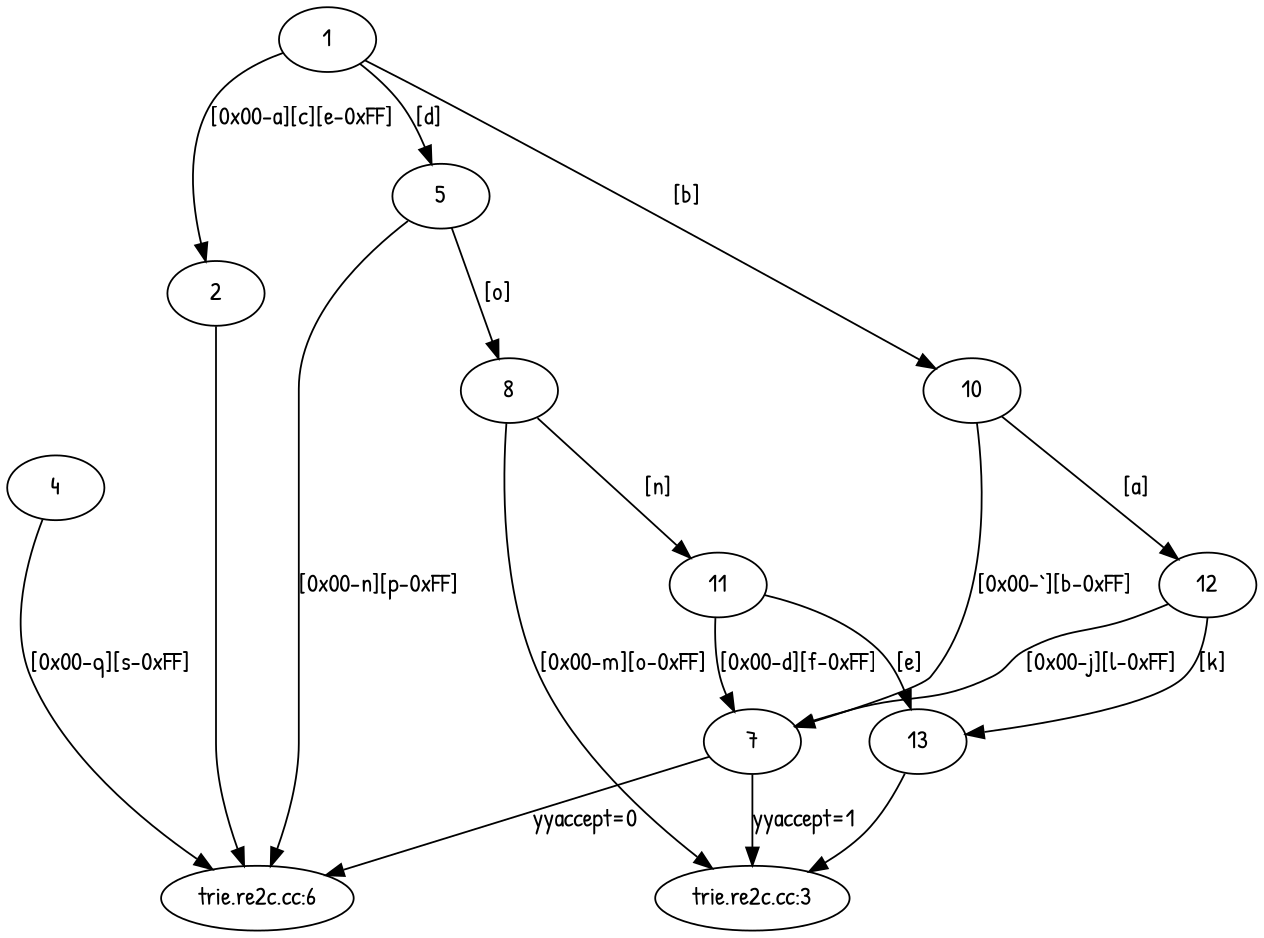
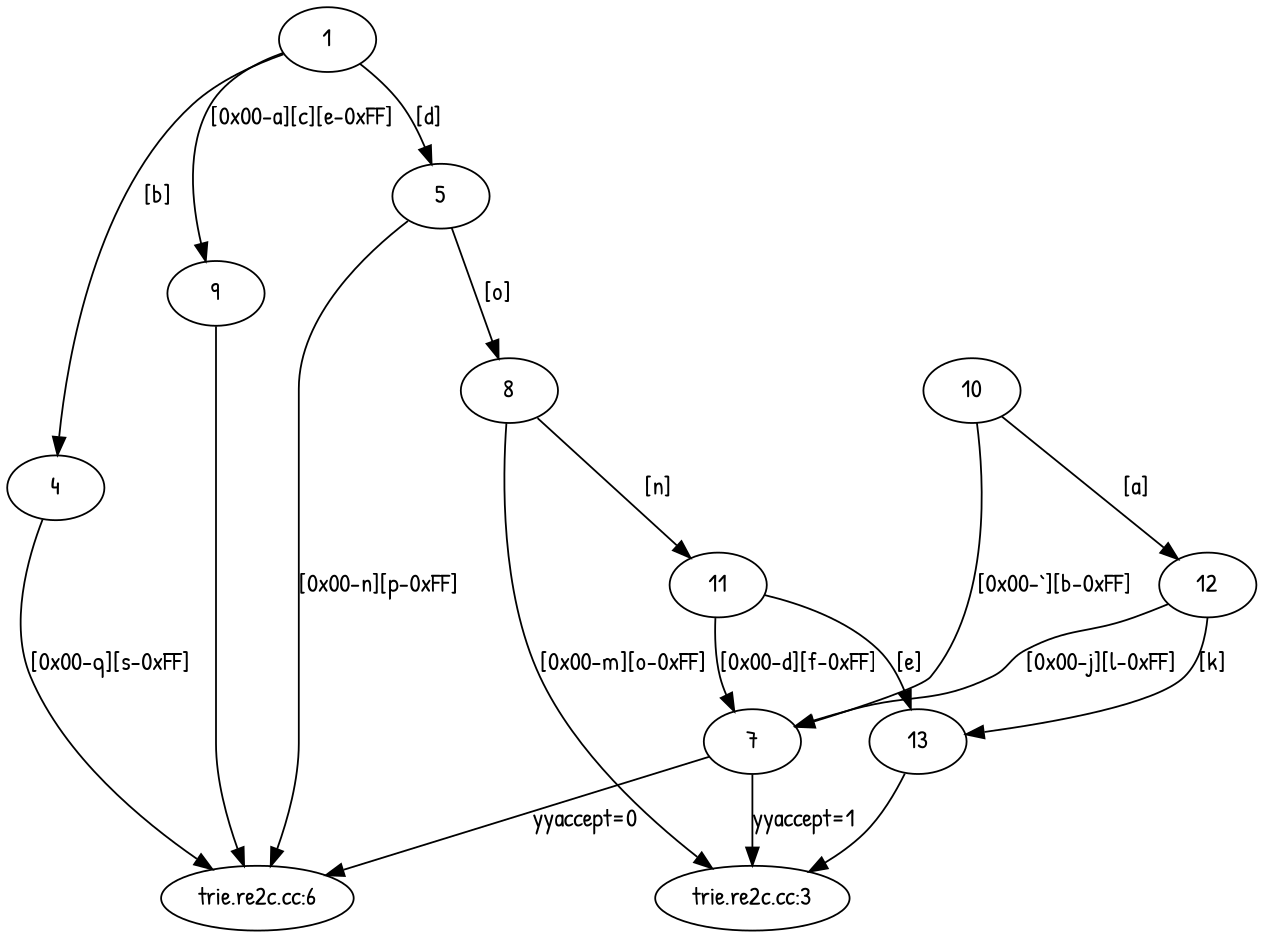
(643, 208) -> (118, 211)
(216, 293) -> (216, 293)
